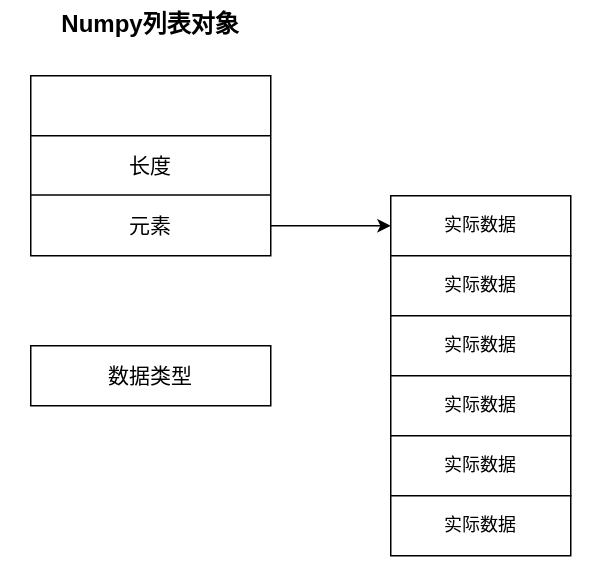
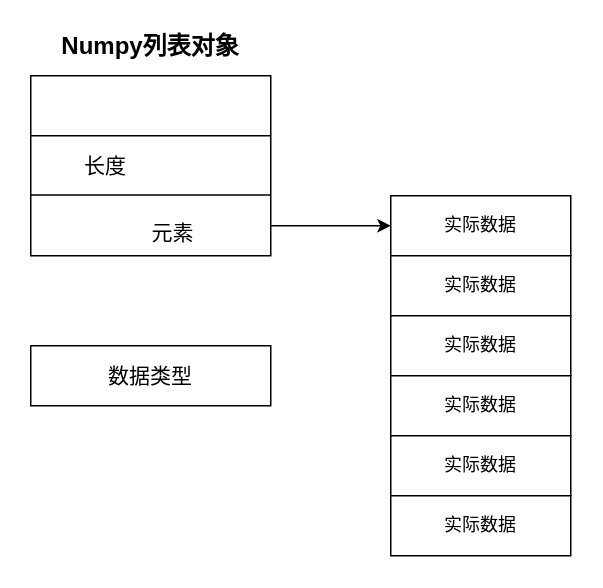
(151, 23) -> (151, 46)
(151, 166) -> (106, 166)
(151, 226) -> (173, 233)
